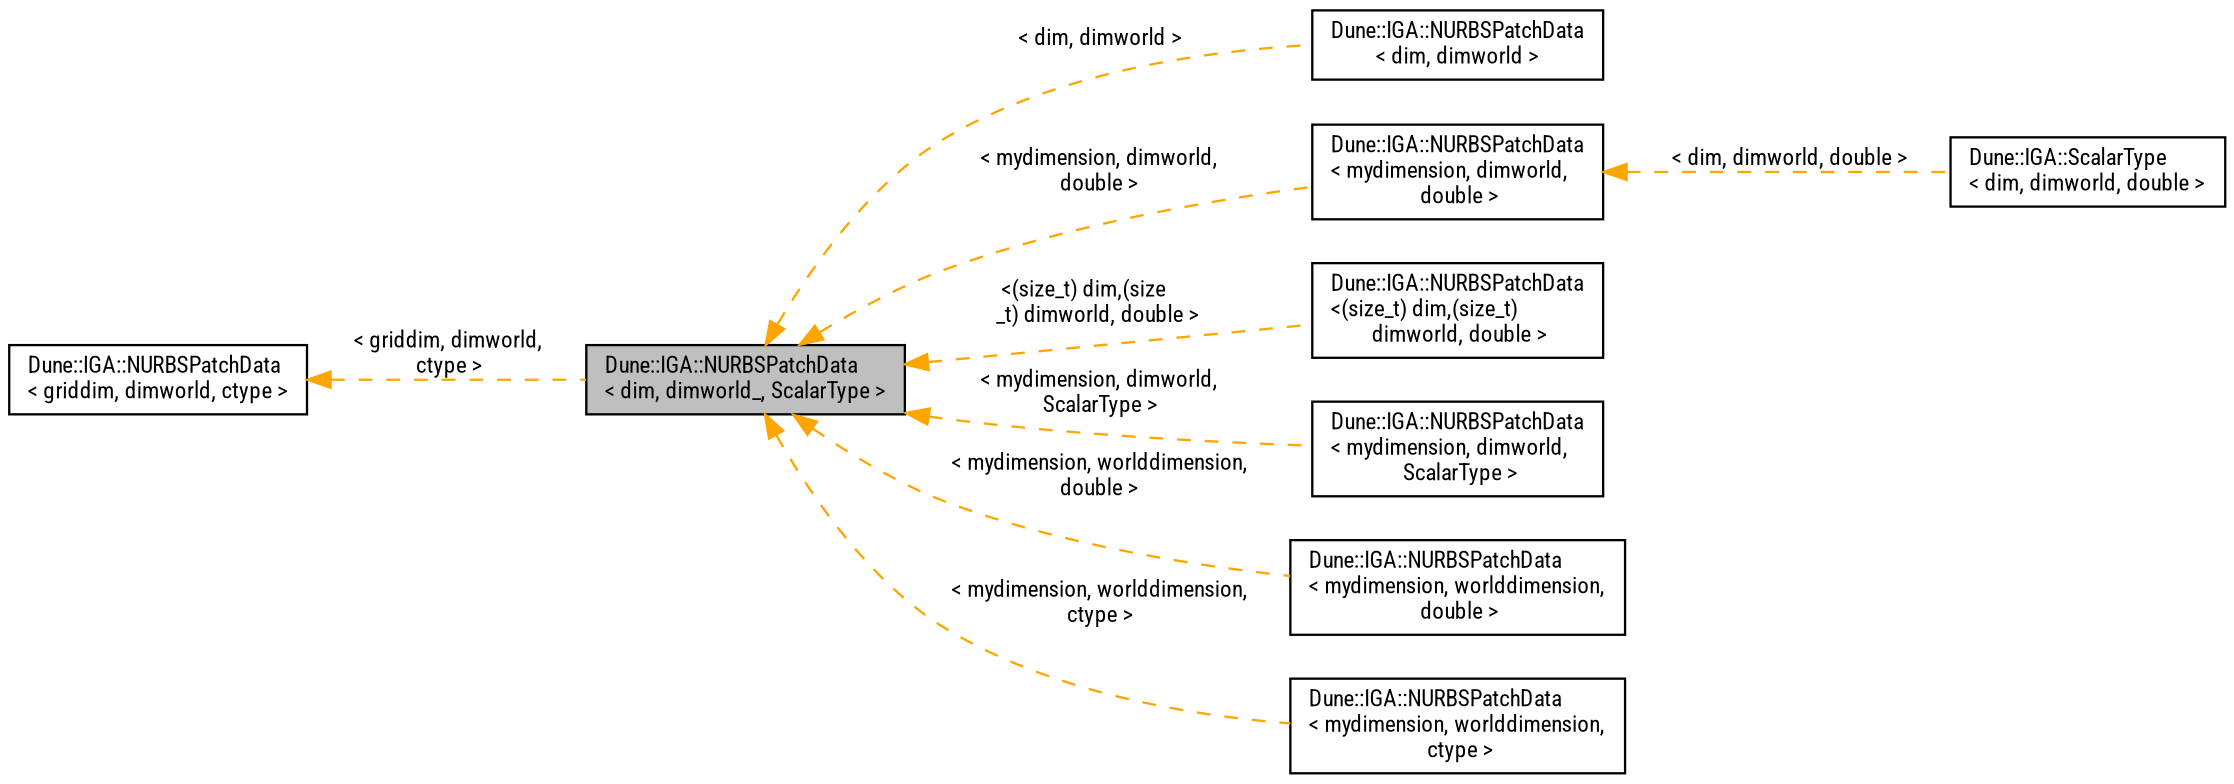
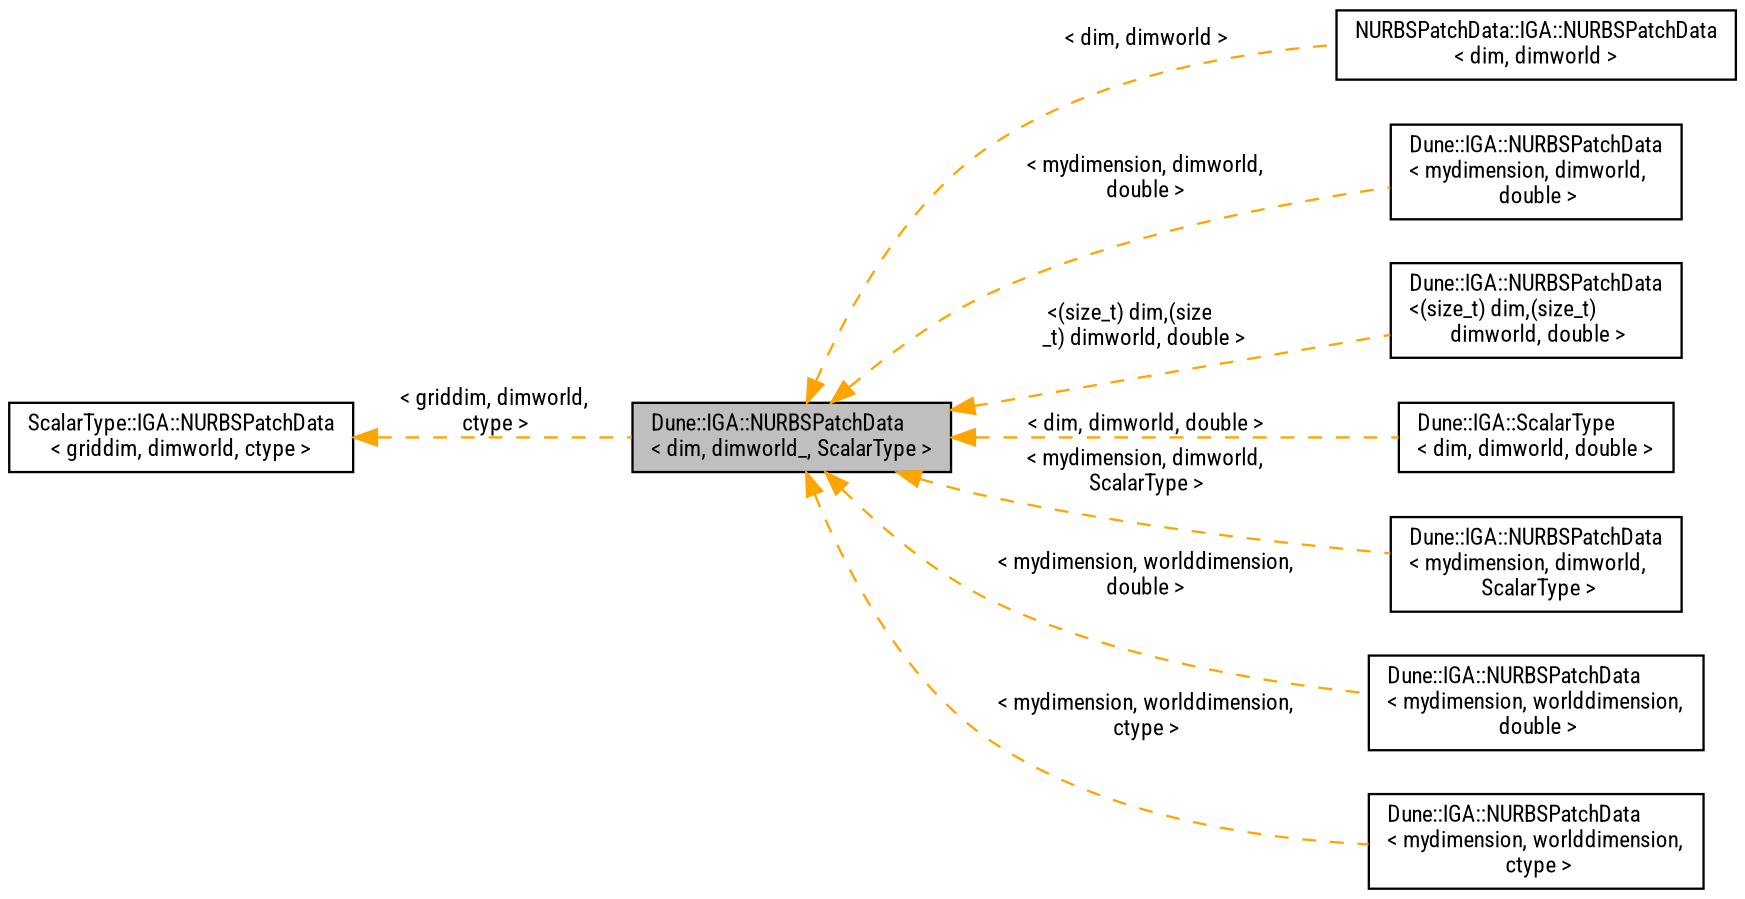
(1458, 45) -> (1536, 45)
(1788, 172) -> (1187, 437)
(158, 380) -> (181, 437)
